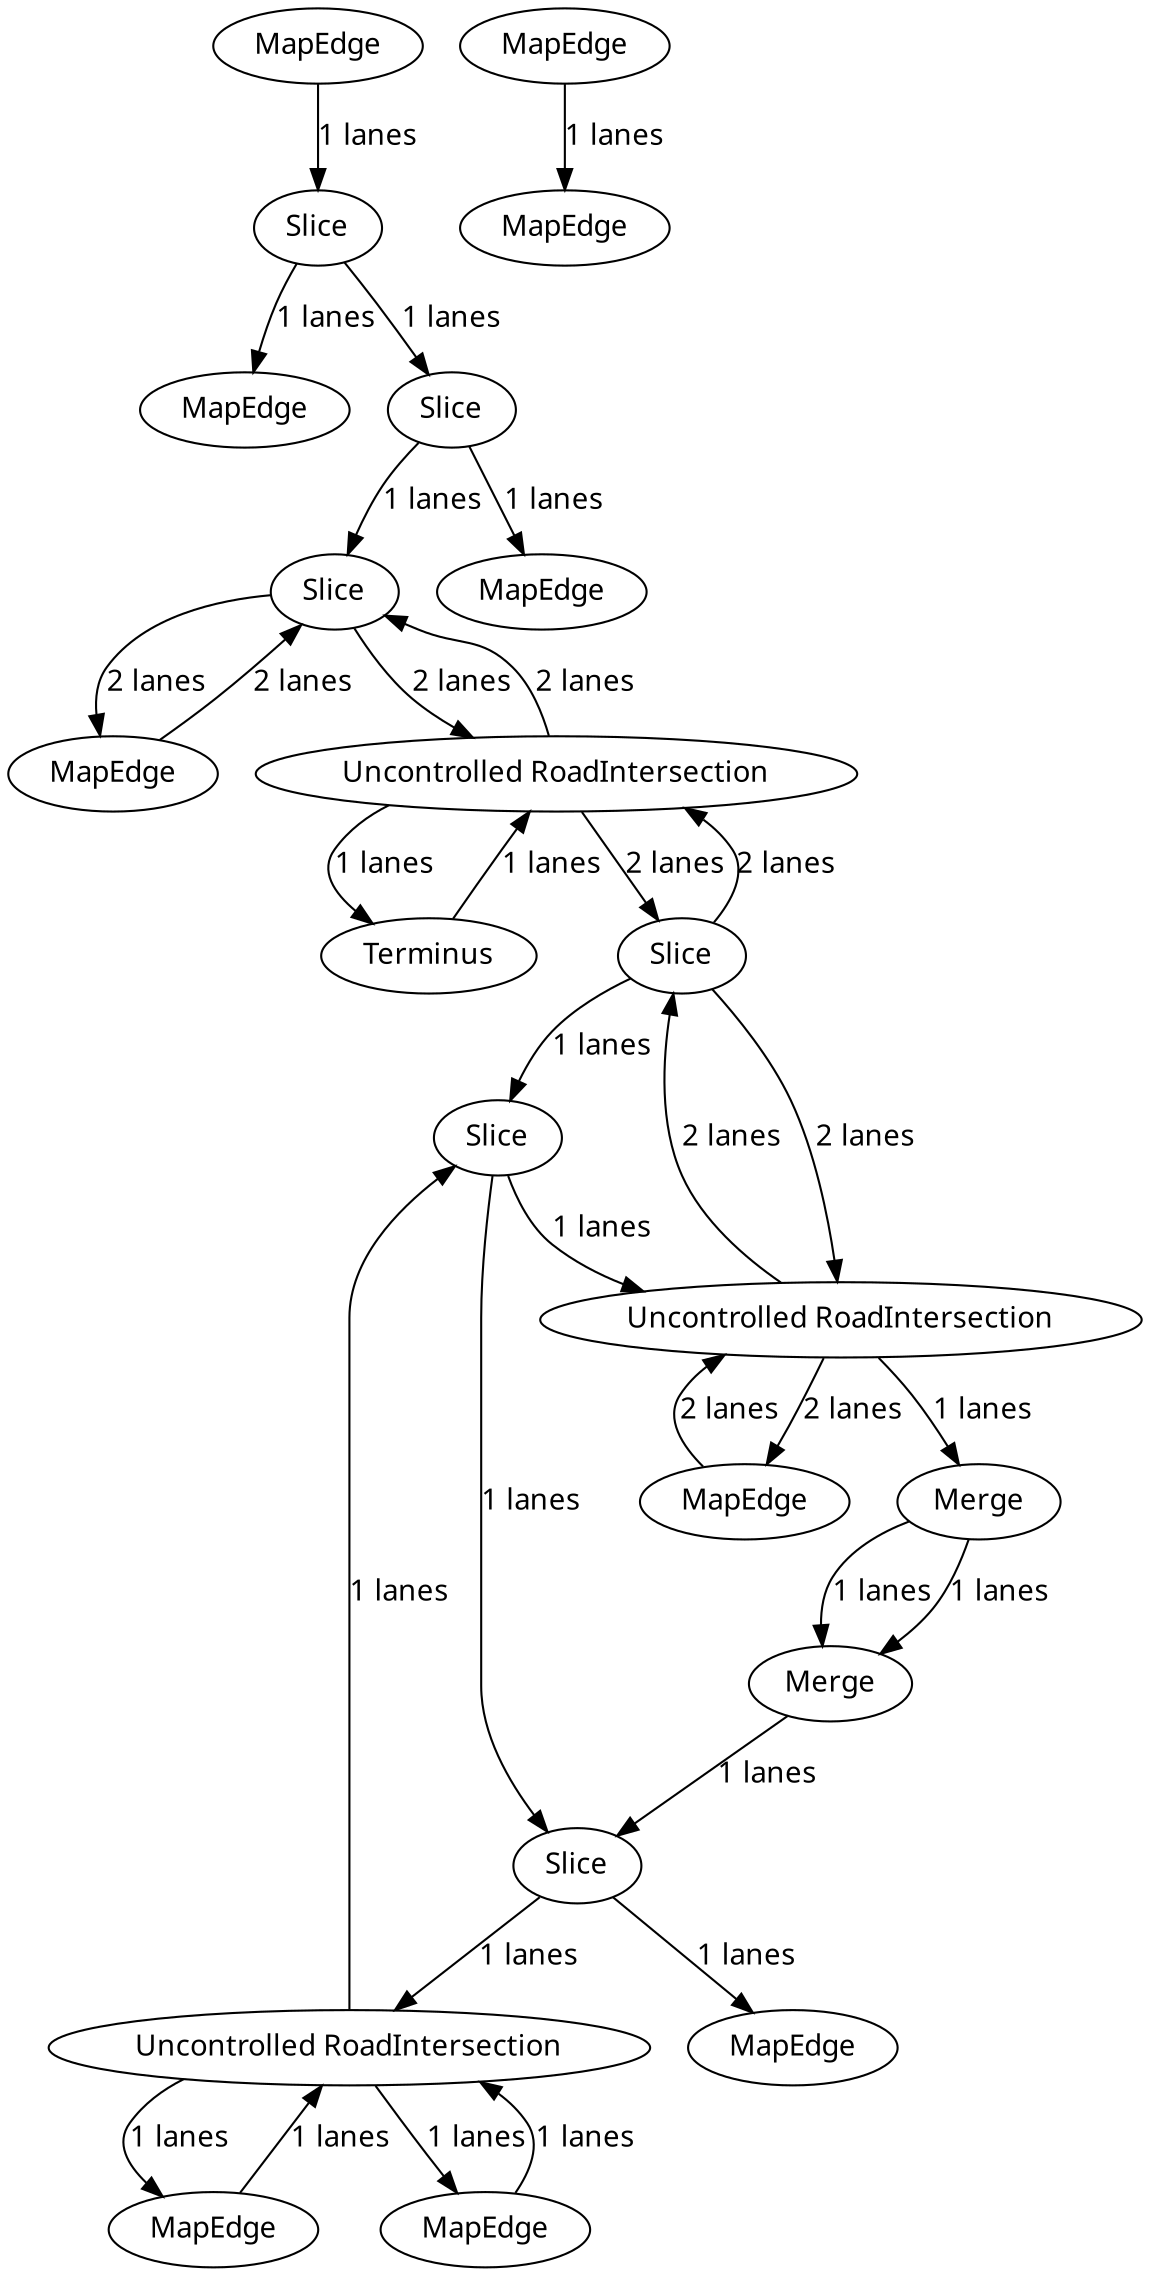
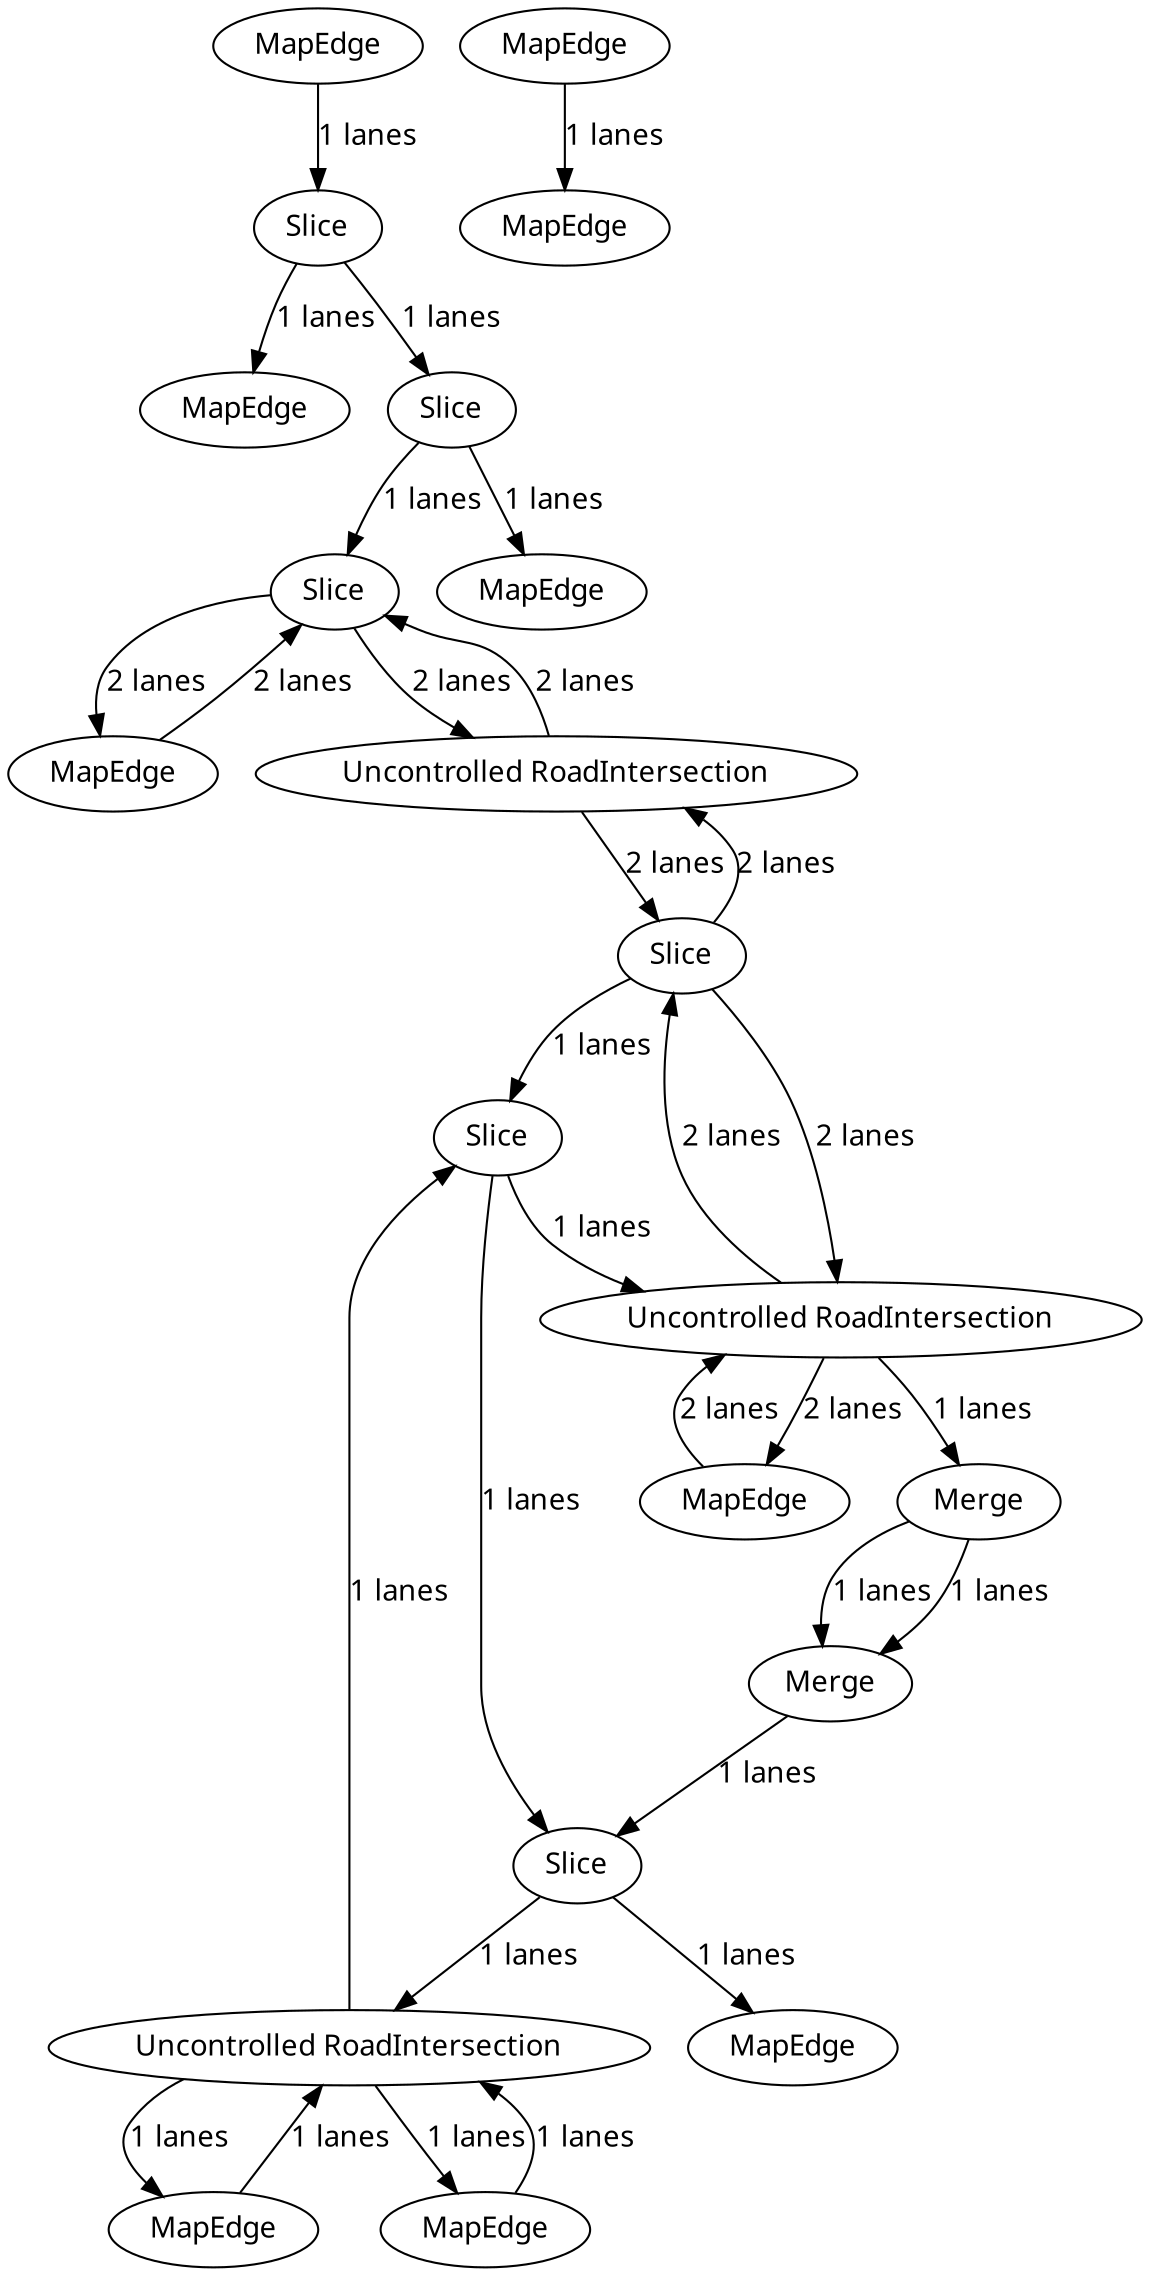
(429, 956) -> none
